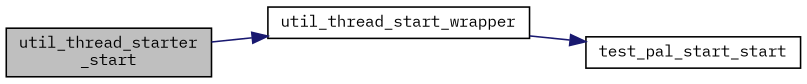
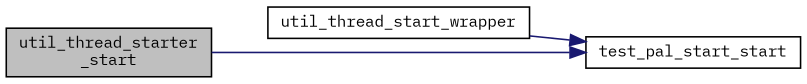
(232, 40) -> (391, 52)
